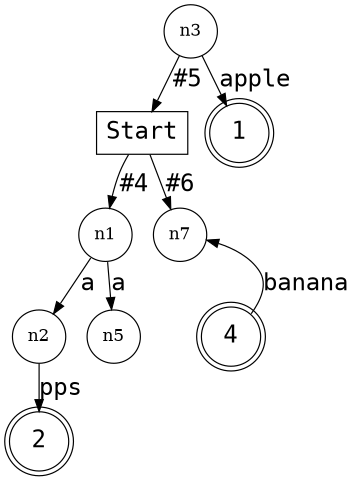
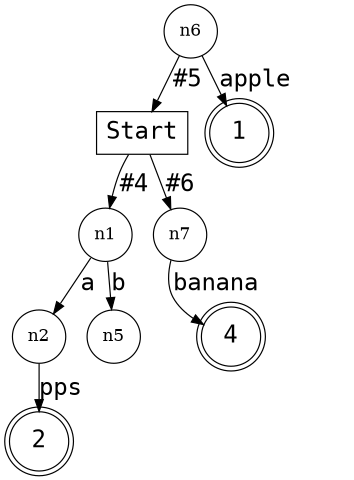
(191, 31) -> (191, 31)
(258, 269) -> (171, 293)
(119, 284) -> (119, 284)
